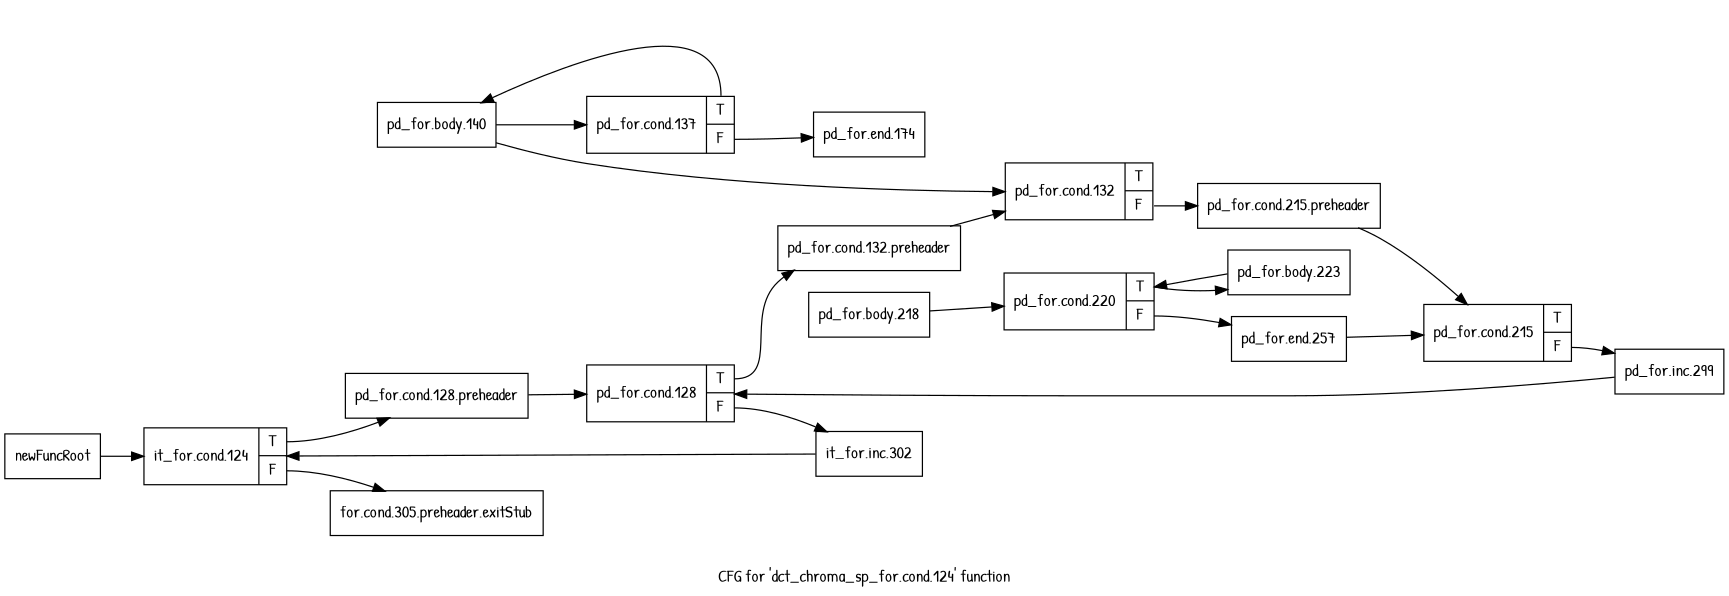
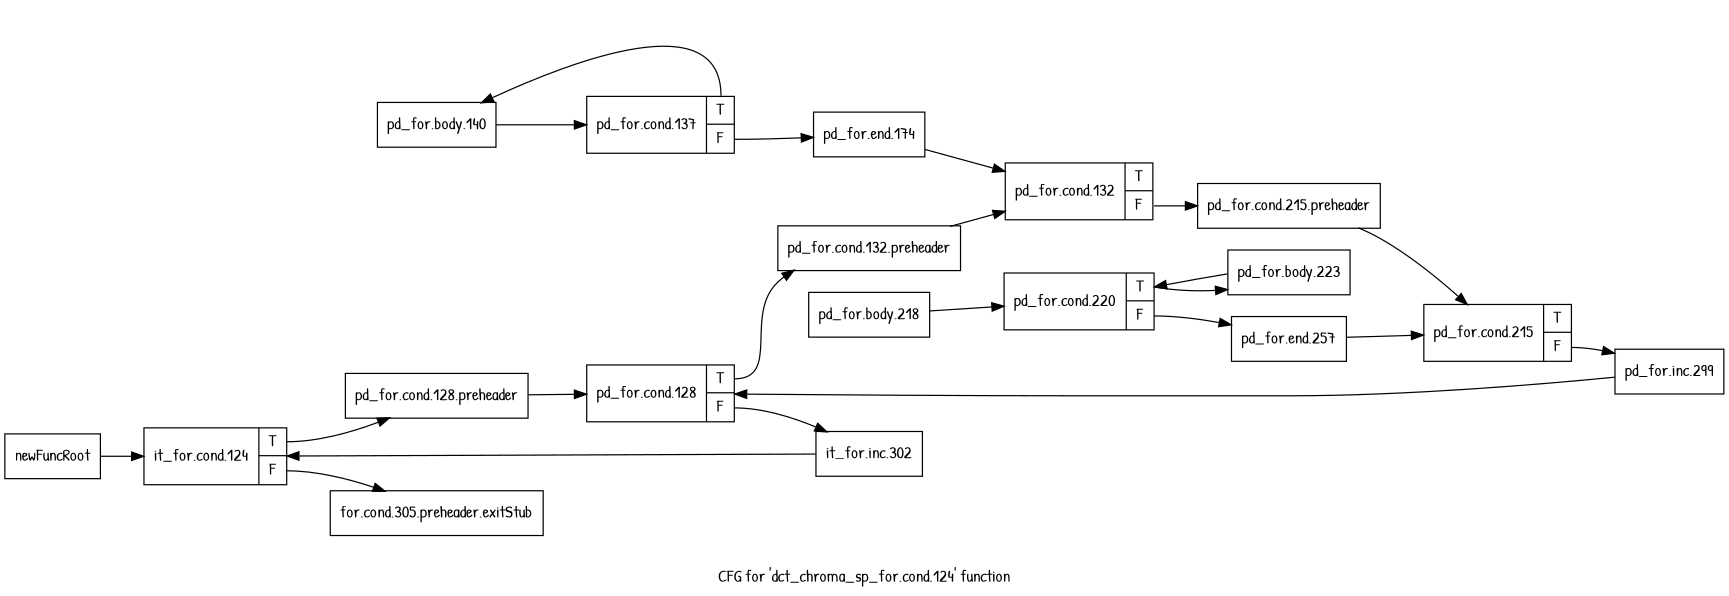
(743, 181) -> (959, 159)
